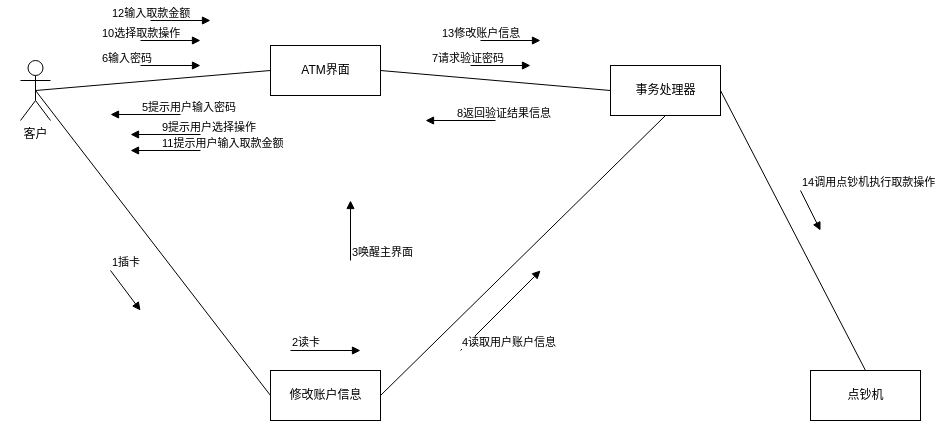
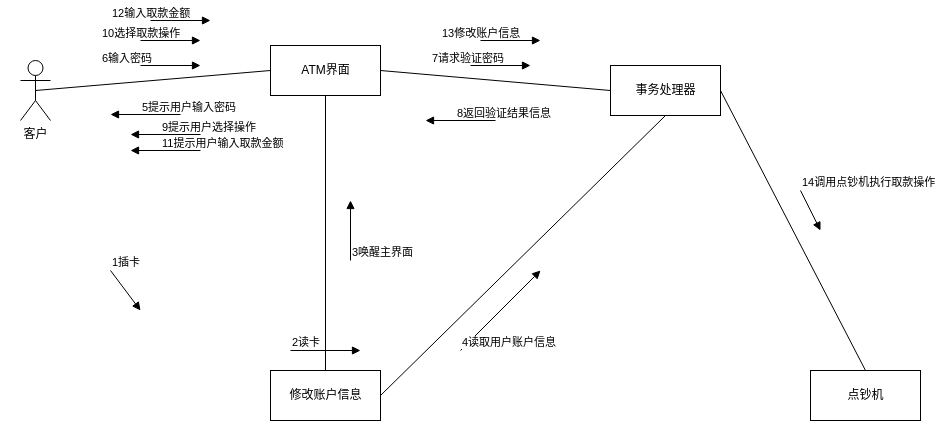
none -> (326, 233)
(153, 243) -> none
